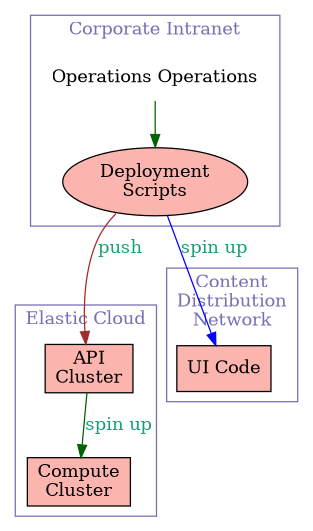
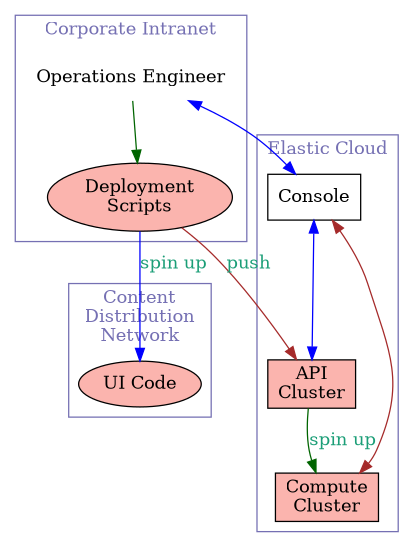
(155, 78) -> (131, 78)
none -> (314, 197)
(224, 369) -> (140, 384)
